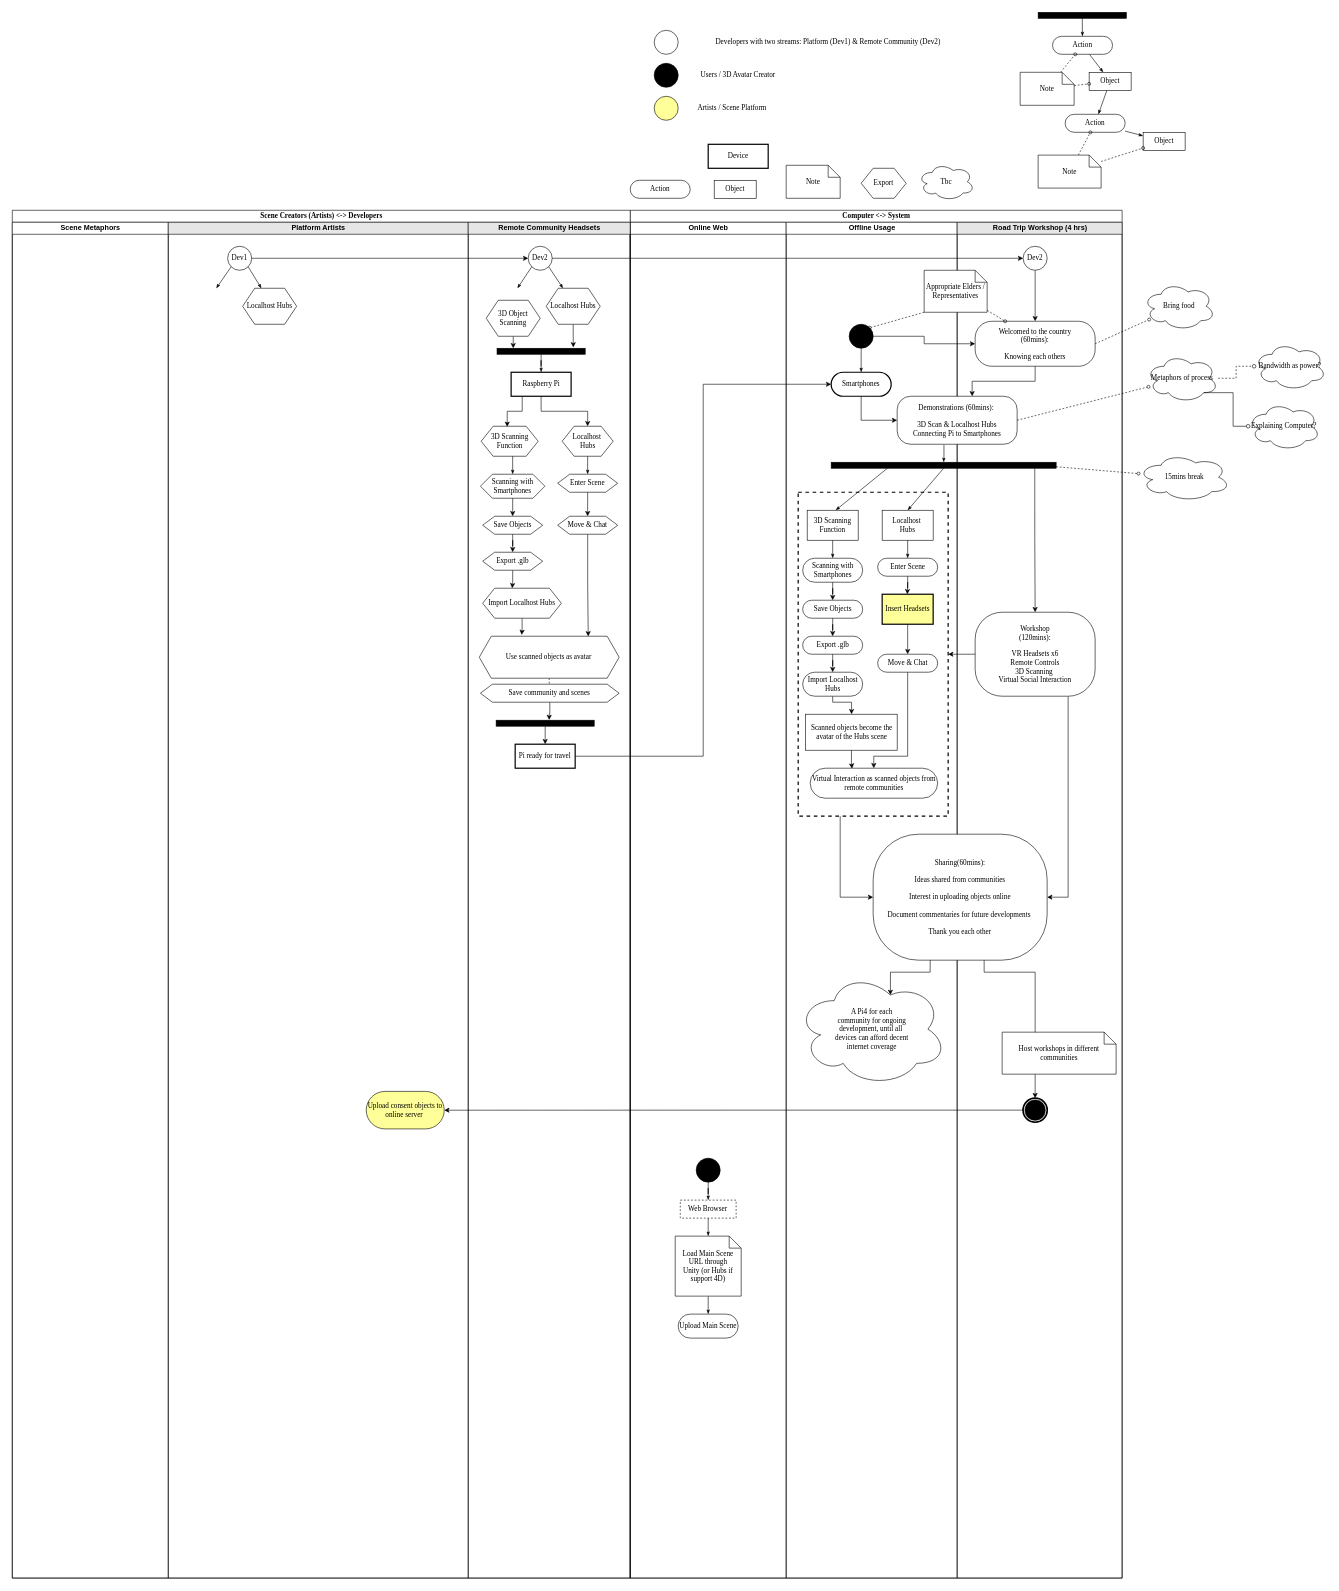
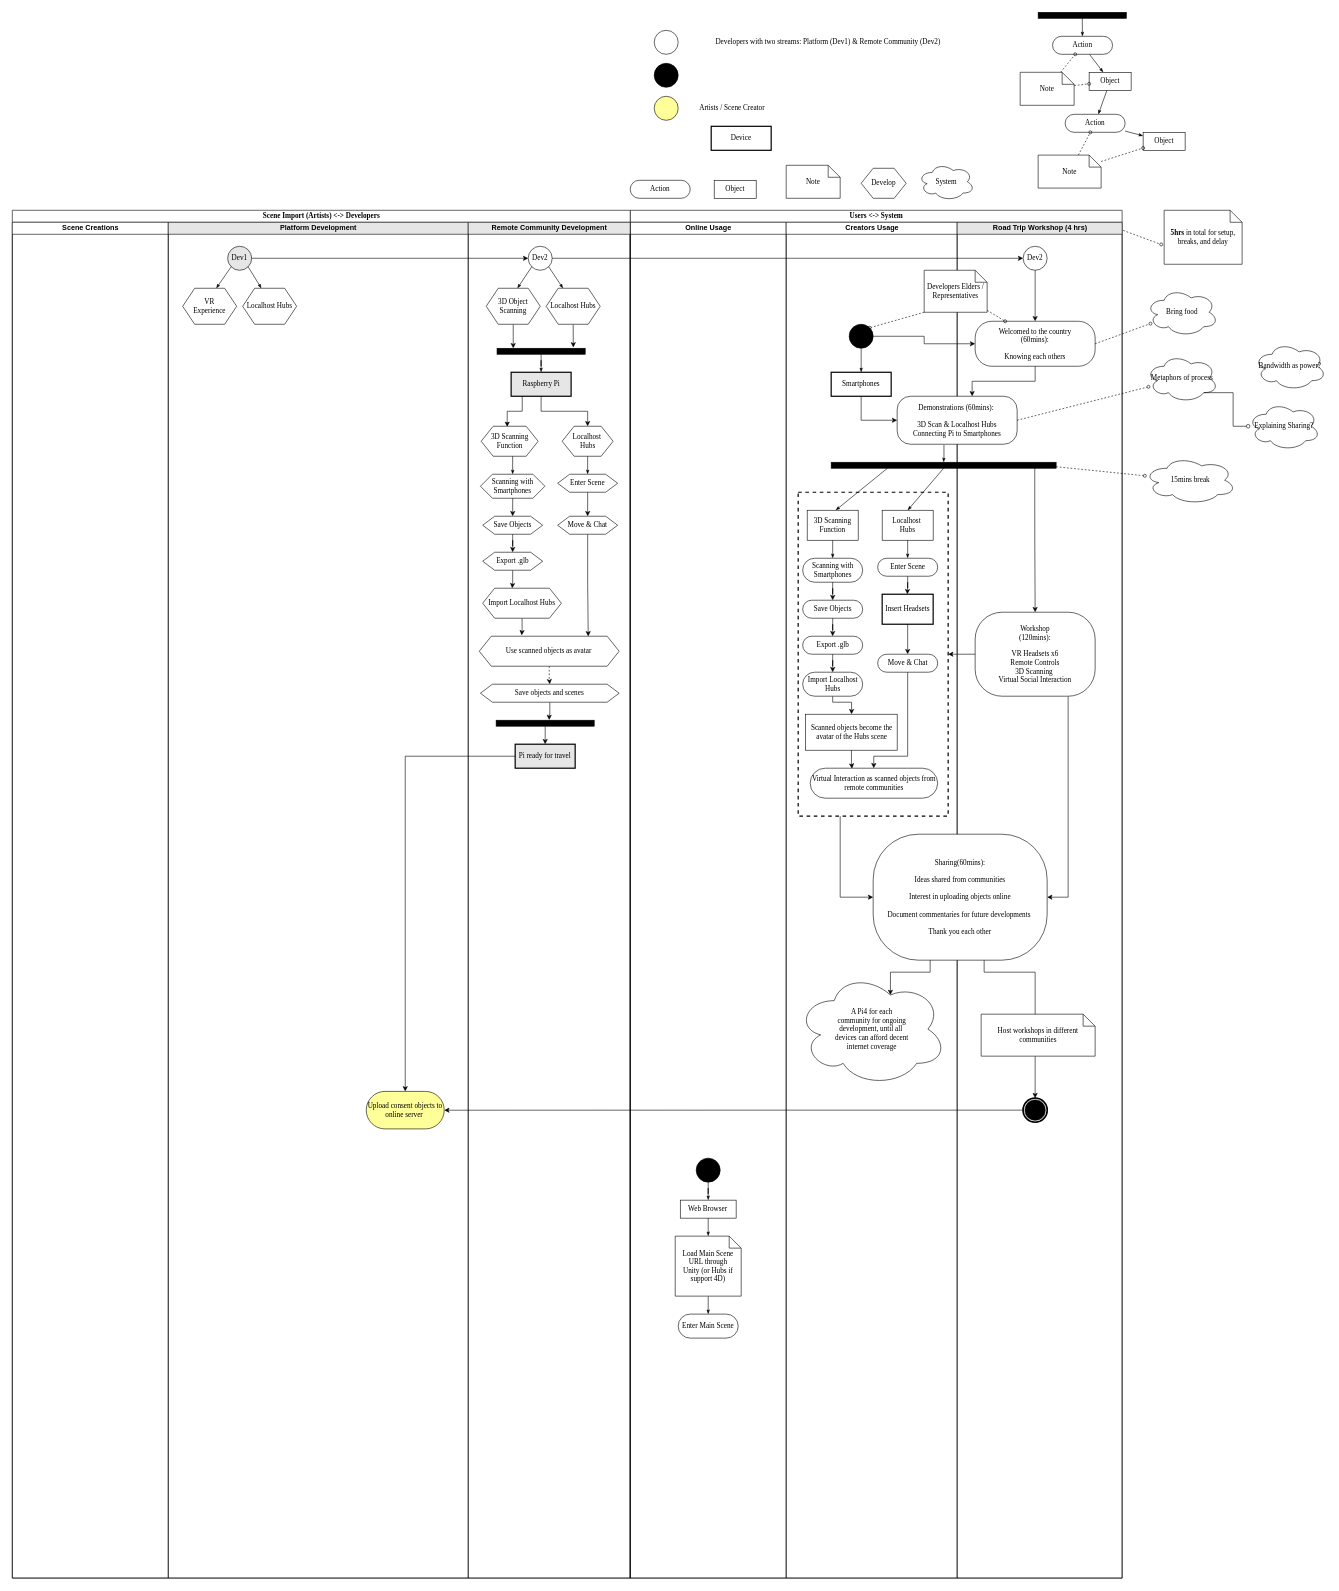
(738, 75) -> none
(732, 108) -> (732, 108)
(738, 156) -> (741, 138)
(947, 182) -> (947, 182)
(884, 183) -> (884, 183)
(322, 216) -> (322, 216)
(877, 216) -> (877, 216)
(91, 228) -> (91, 228)
(319, 228) -> (319, 228)
(550, 228) -> (550, 228)
(709, 228) -> (709, 228)
(872, 228) -> (872, 228)
none -> (1142, 237)
none -> (1203, 237)
(240, 258) -> (240, 258)
(956, 291) -> (956, 291)
none -> (210, 306)
(1179, 306) -> (1182, 312)
(513, 318) -> (513, 306)
(1236, 373) -> none
(541, 384) -> (541, 384)
(703, 384) -> (405, 756)
(861, 384) -> (861, 384)
(1284, 426) -> (1284, 426)
(1184, 477) -> (1190, 480)
(908, 609) -> (908, 609)
(549, 657) -> (549, 651)
(550, 693) -> (550, 693)
(545, 756) -> (545, 756)
(1059, 1053) -> (1038, 1035)
(708, 1209) -> (708, 1209)
(708, 1326) -> (708, 1326)
